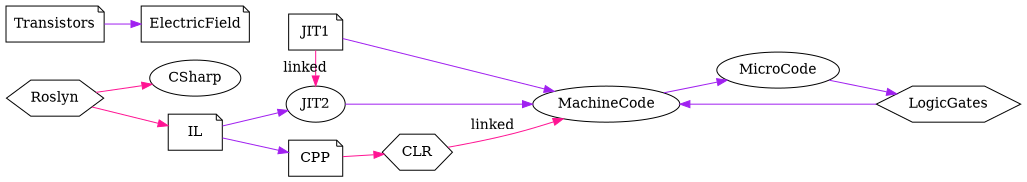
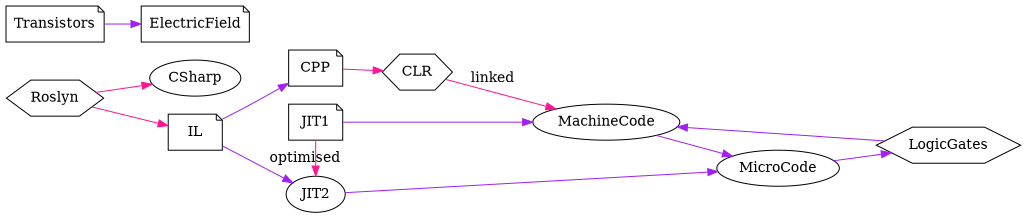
(305, 68) -> (305, 158)
(434, 104) -> (526, 182)
